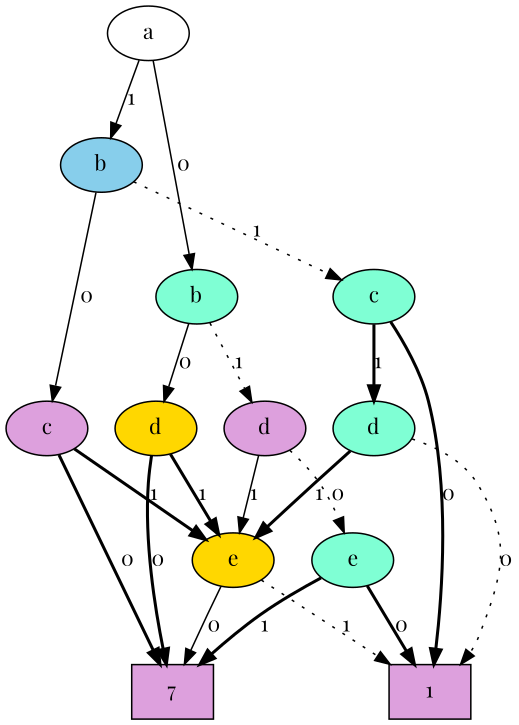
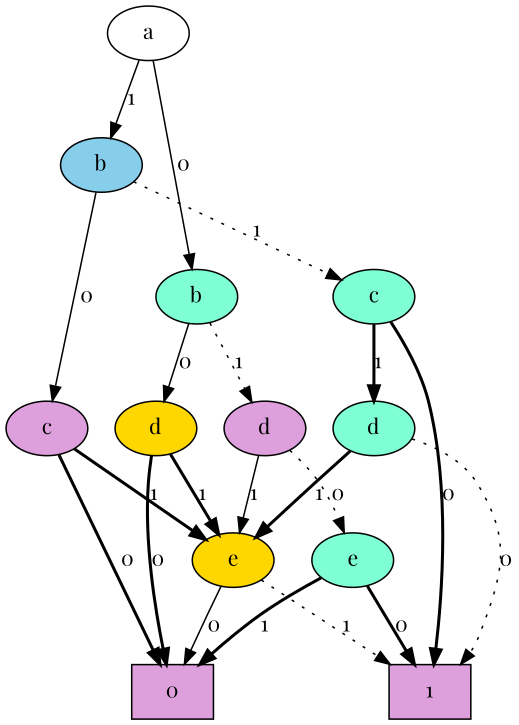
(173, 692) -> (173, 692)
